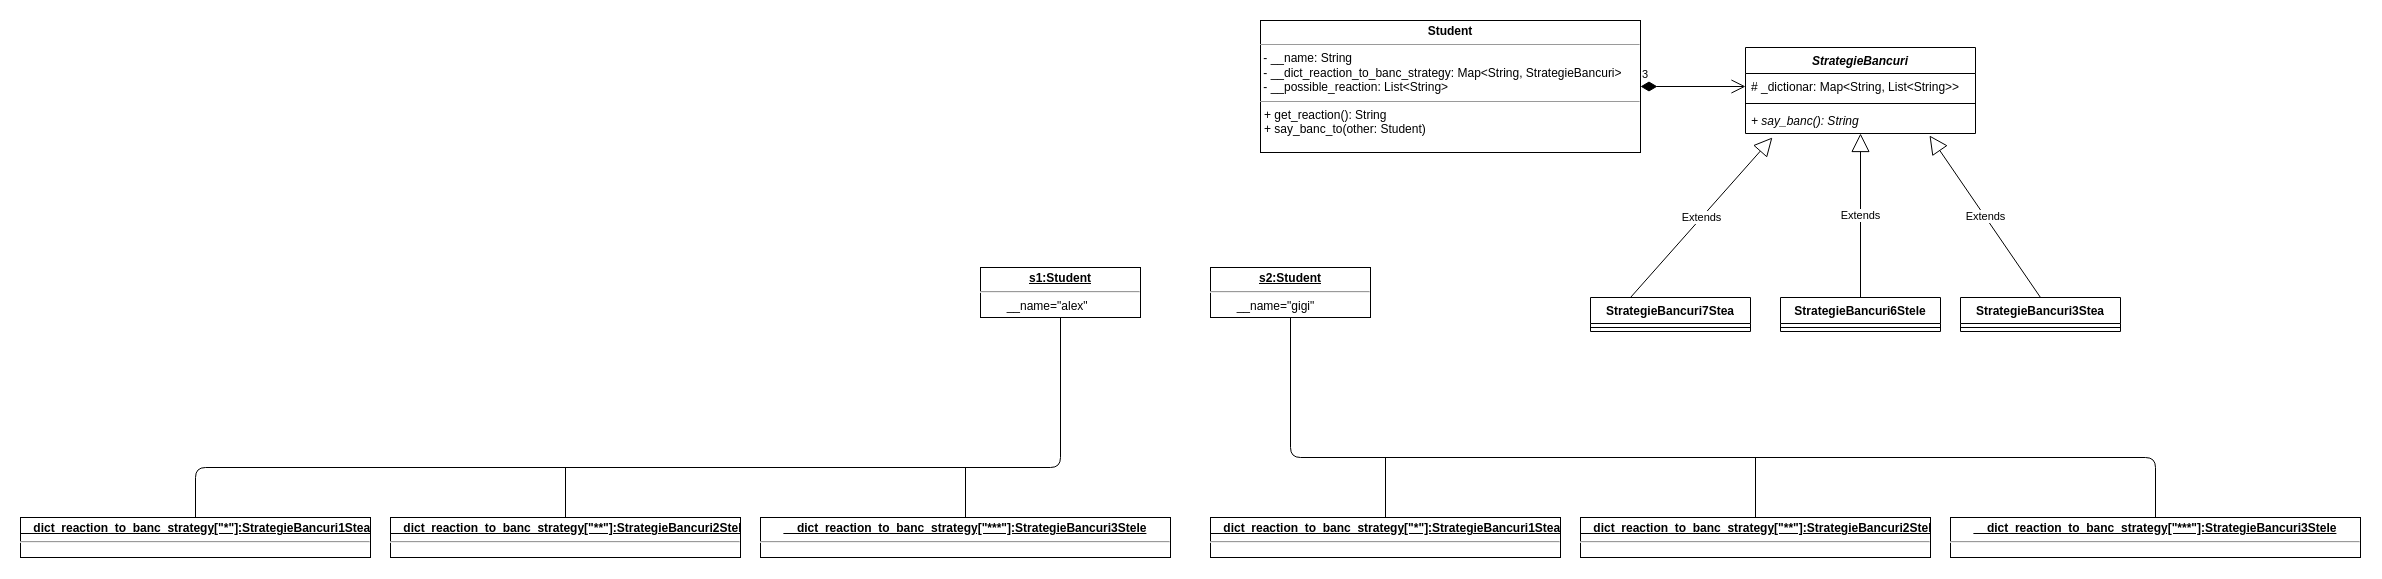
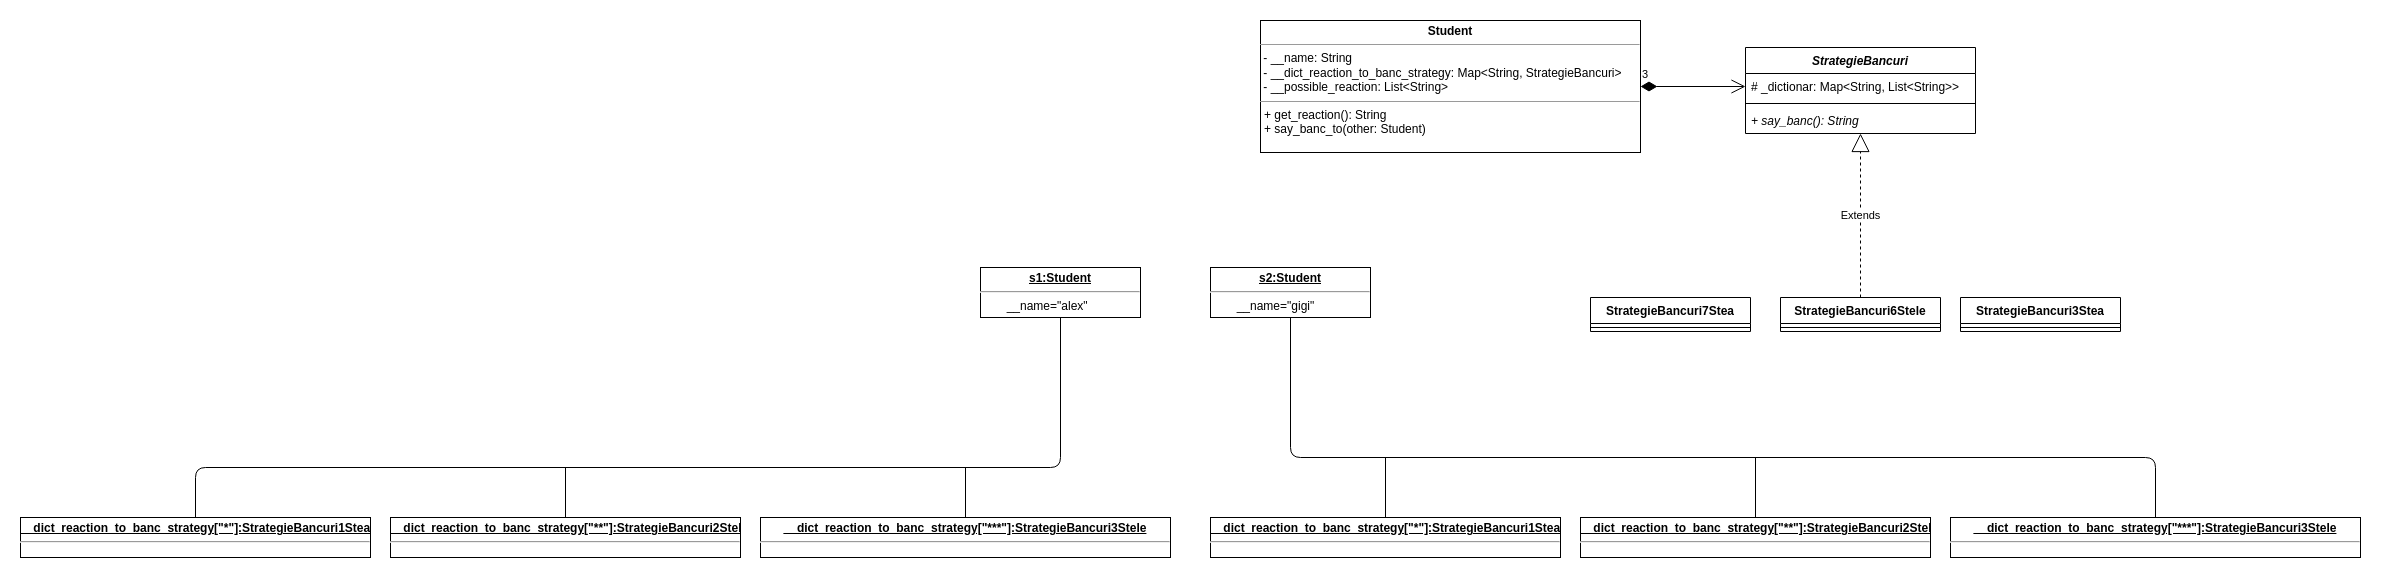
(1990, 224) -> none
(1695, 225) -> none
(1861, 258) -> (1861, 258)
